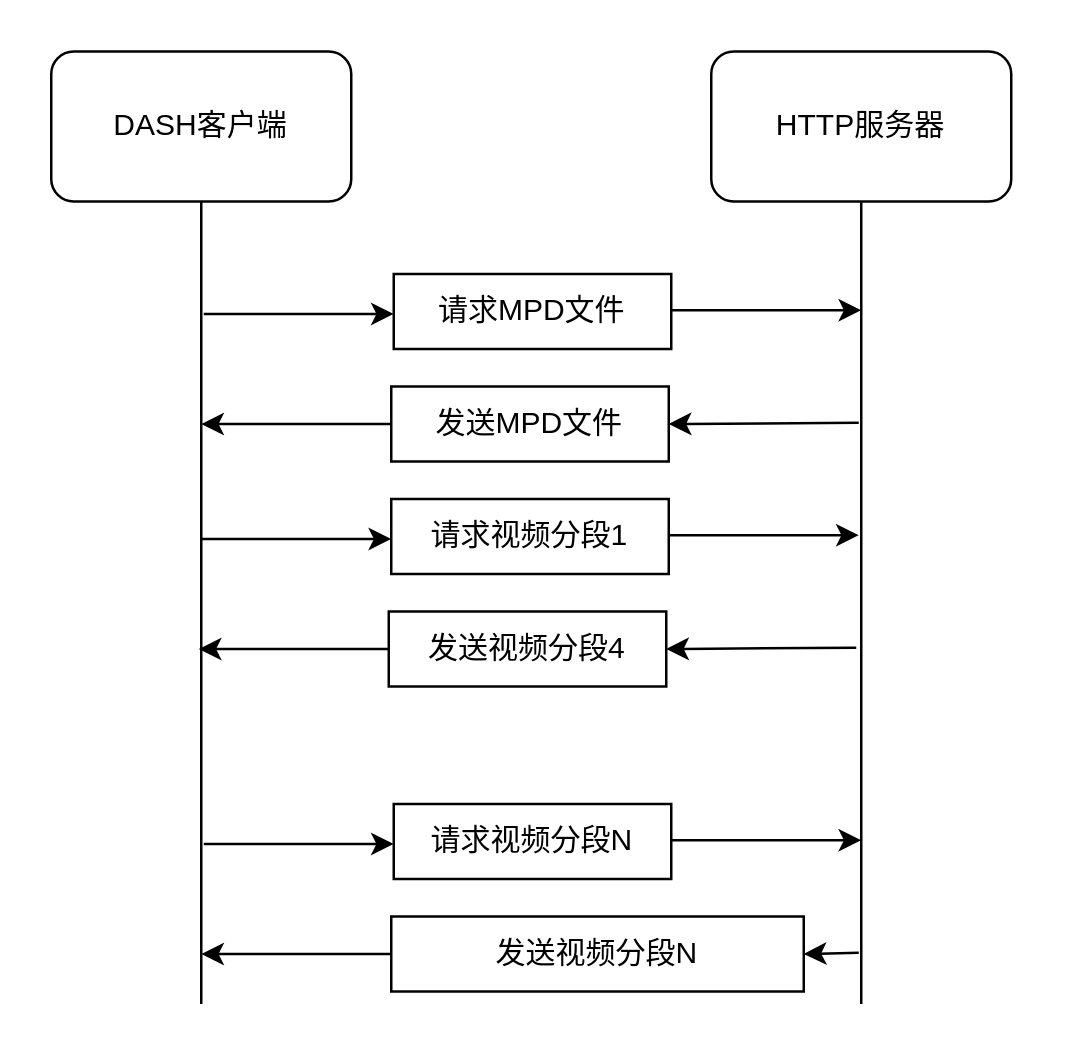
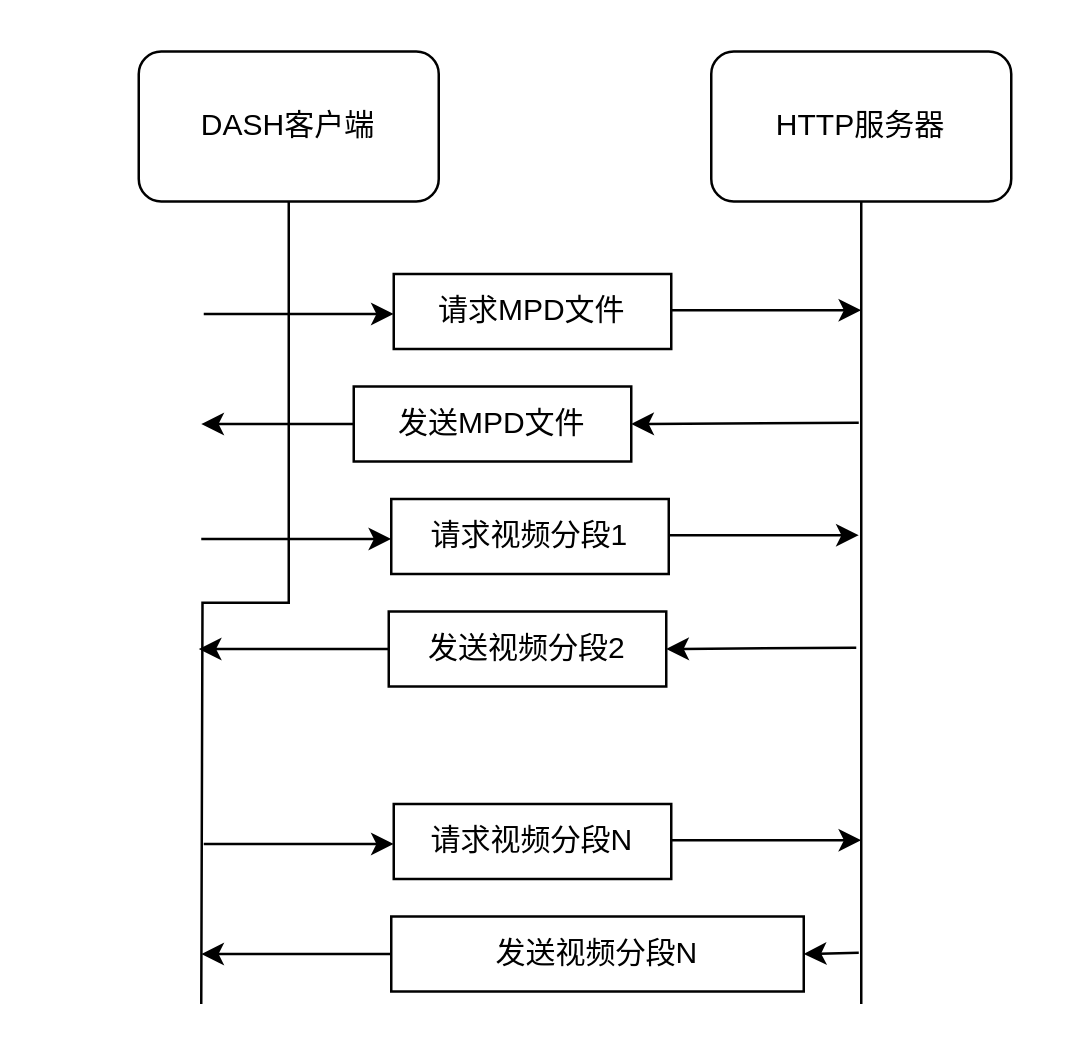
(201, 126) -> (289, 126)
(530, 424) -> (493, 424)
(528, 649) -> (528, 649)
